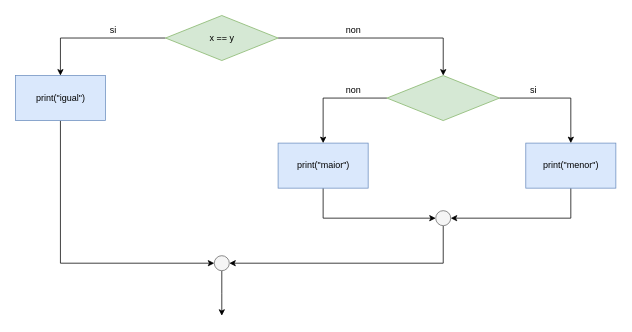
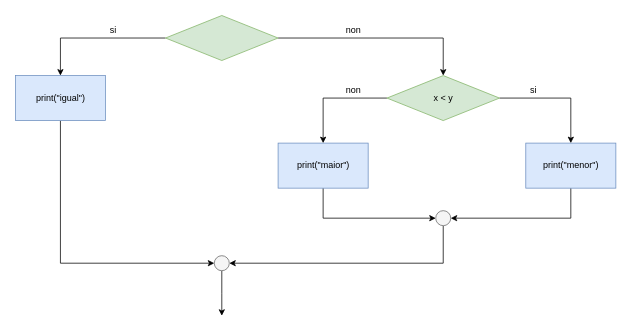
(222, 38) -> none
none -> (443, 98)
